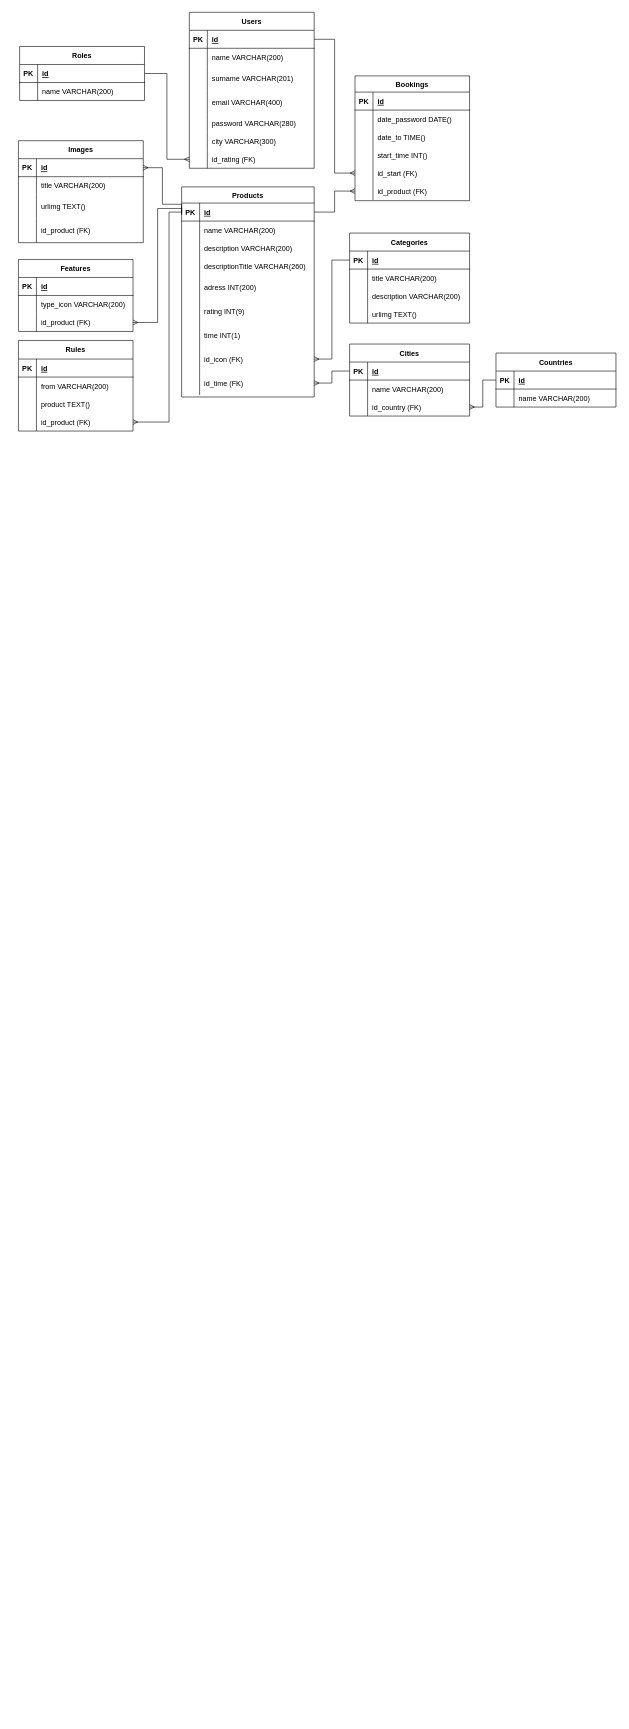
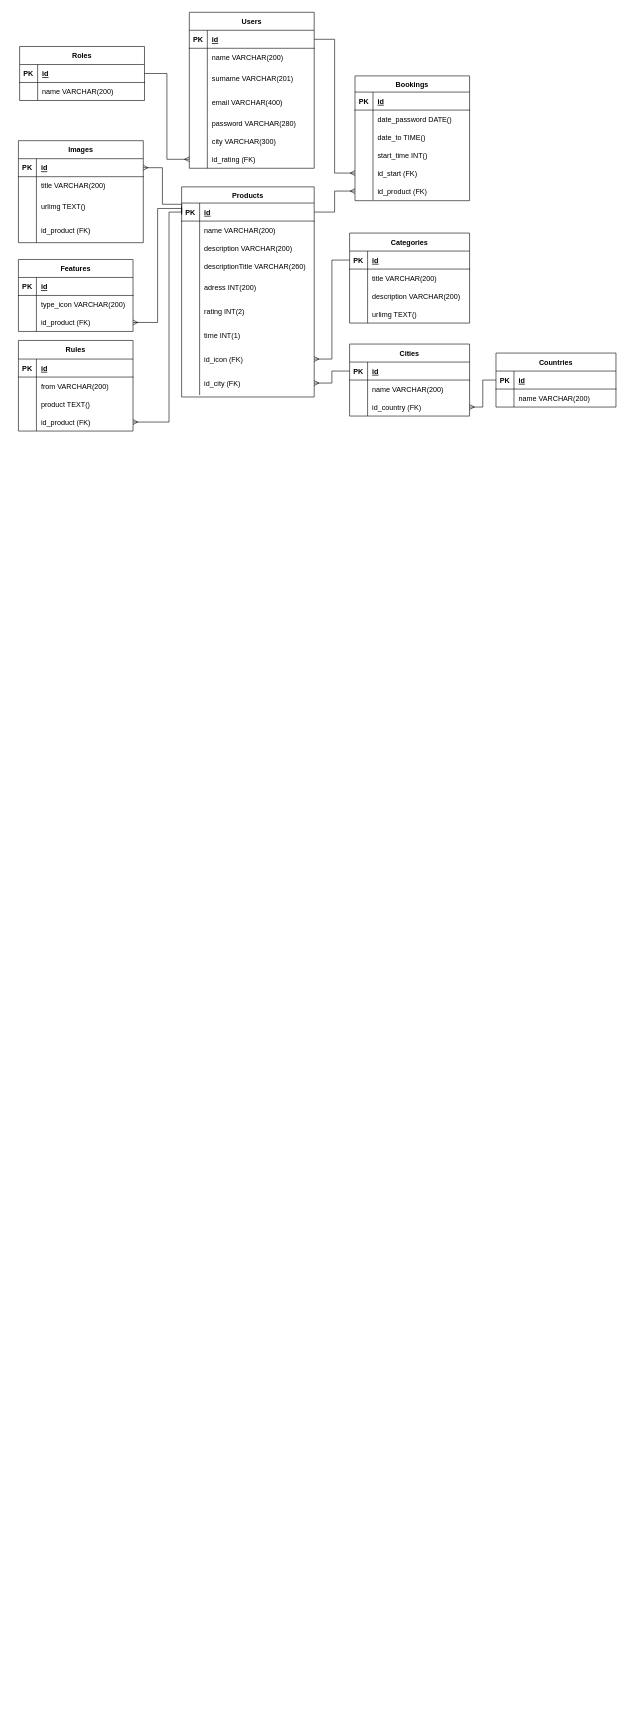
(228, 311) -> (228, 311)
(225, 383) -> (225, 383)
